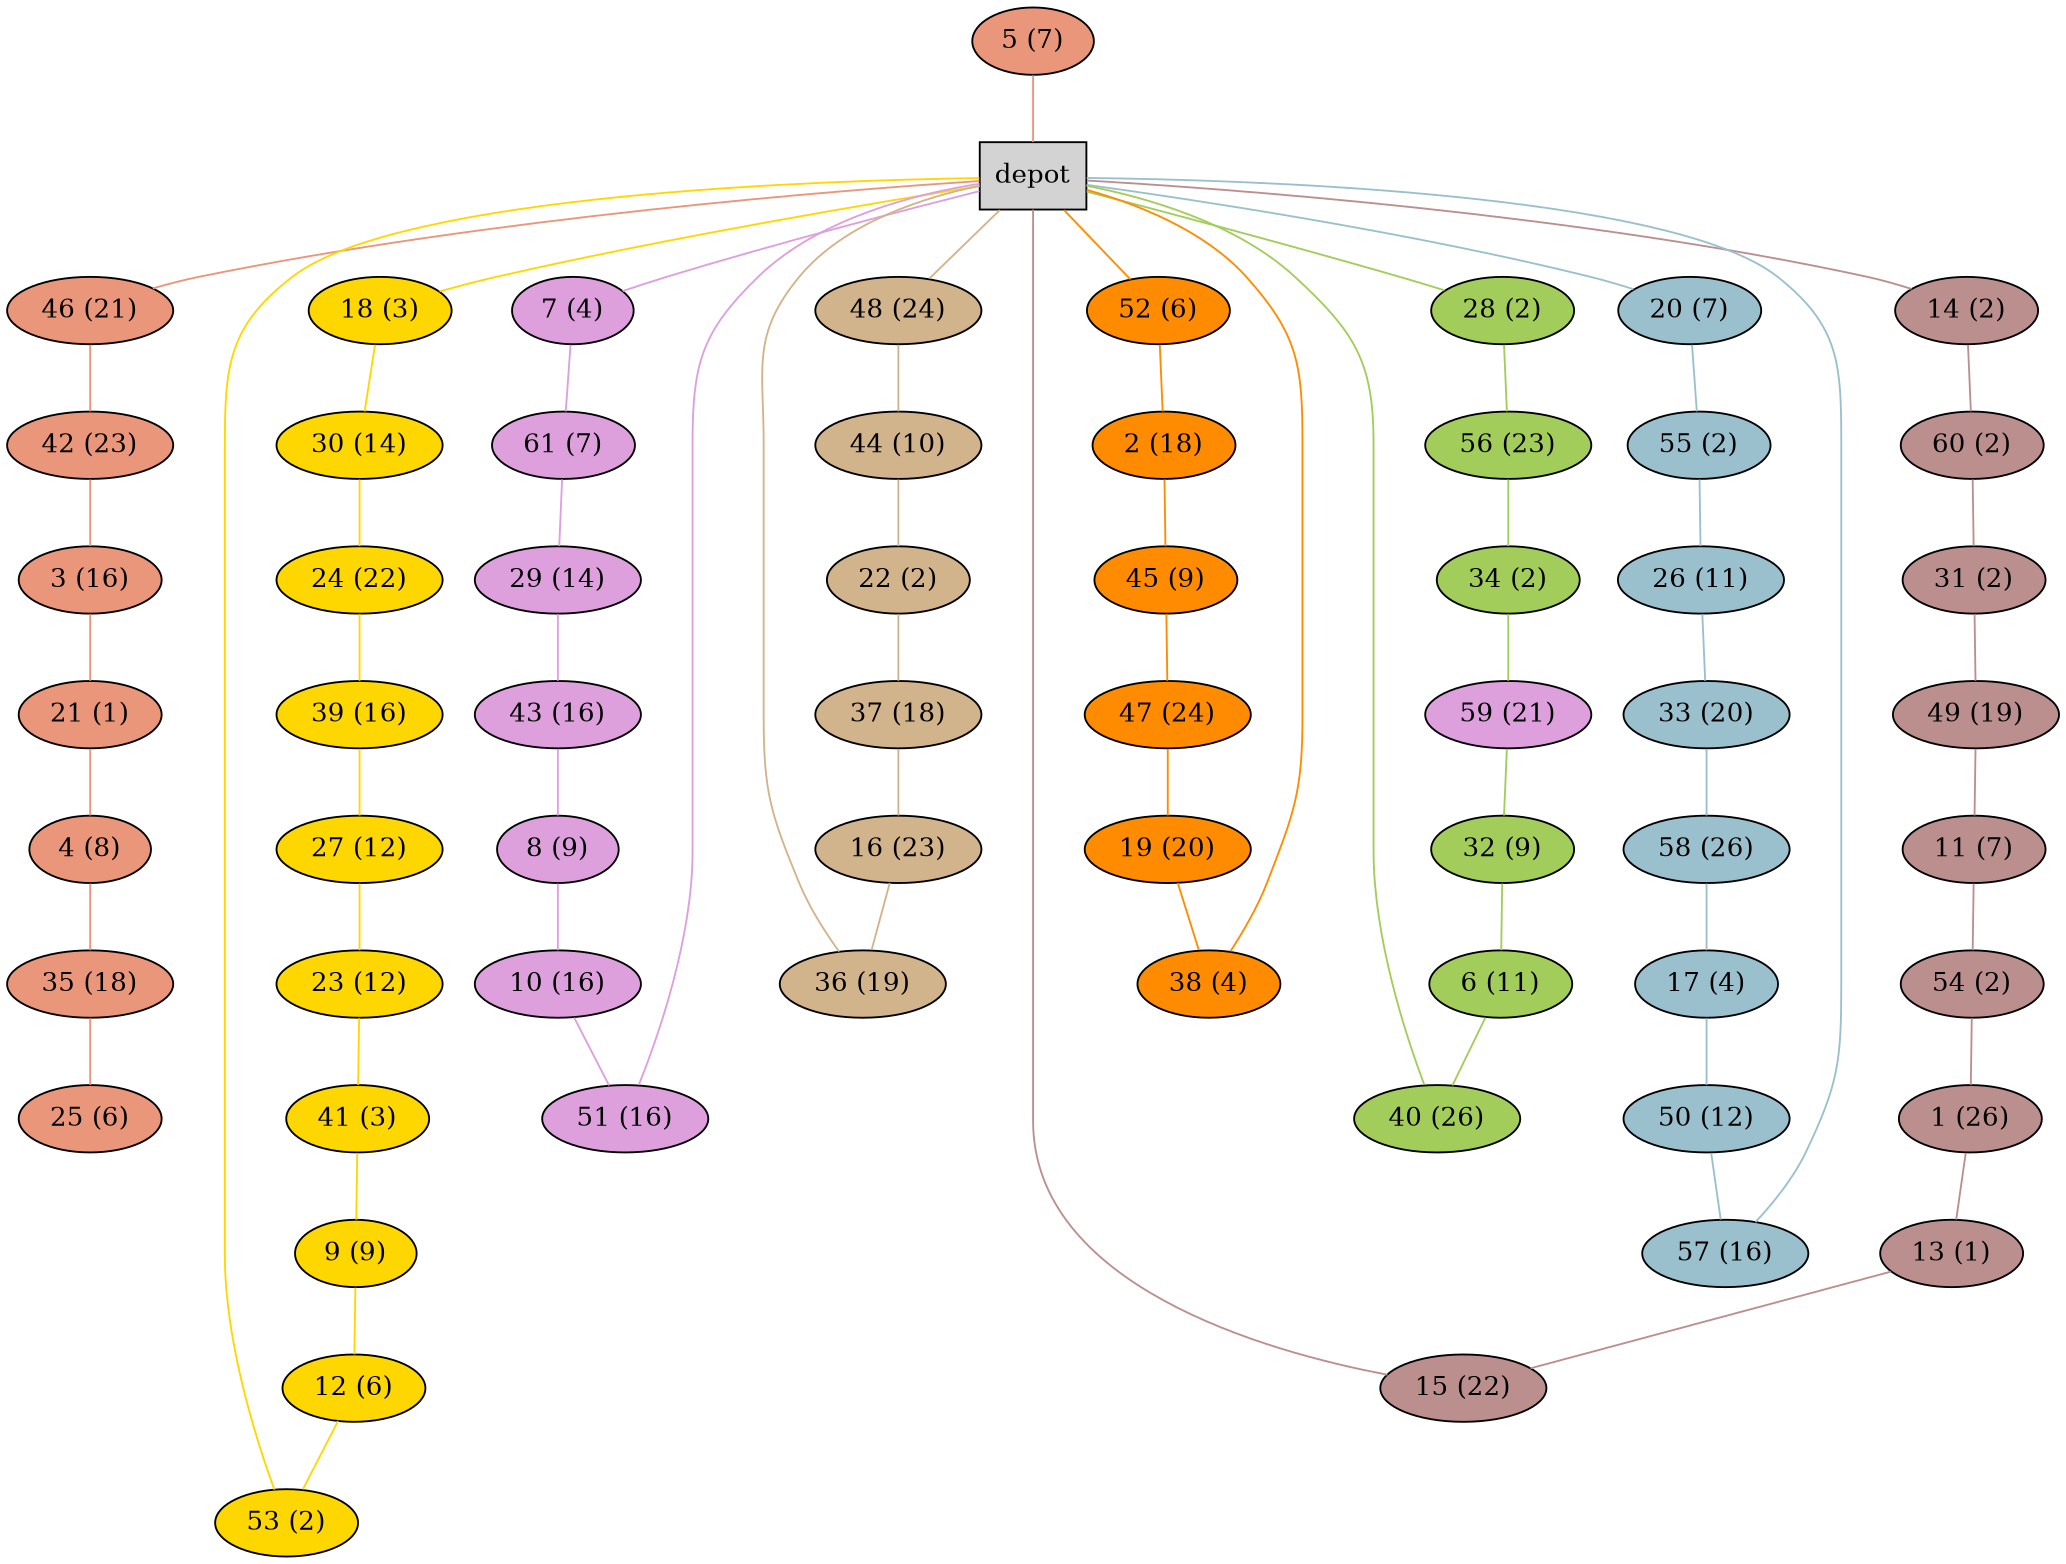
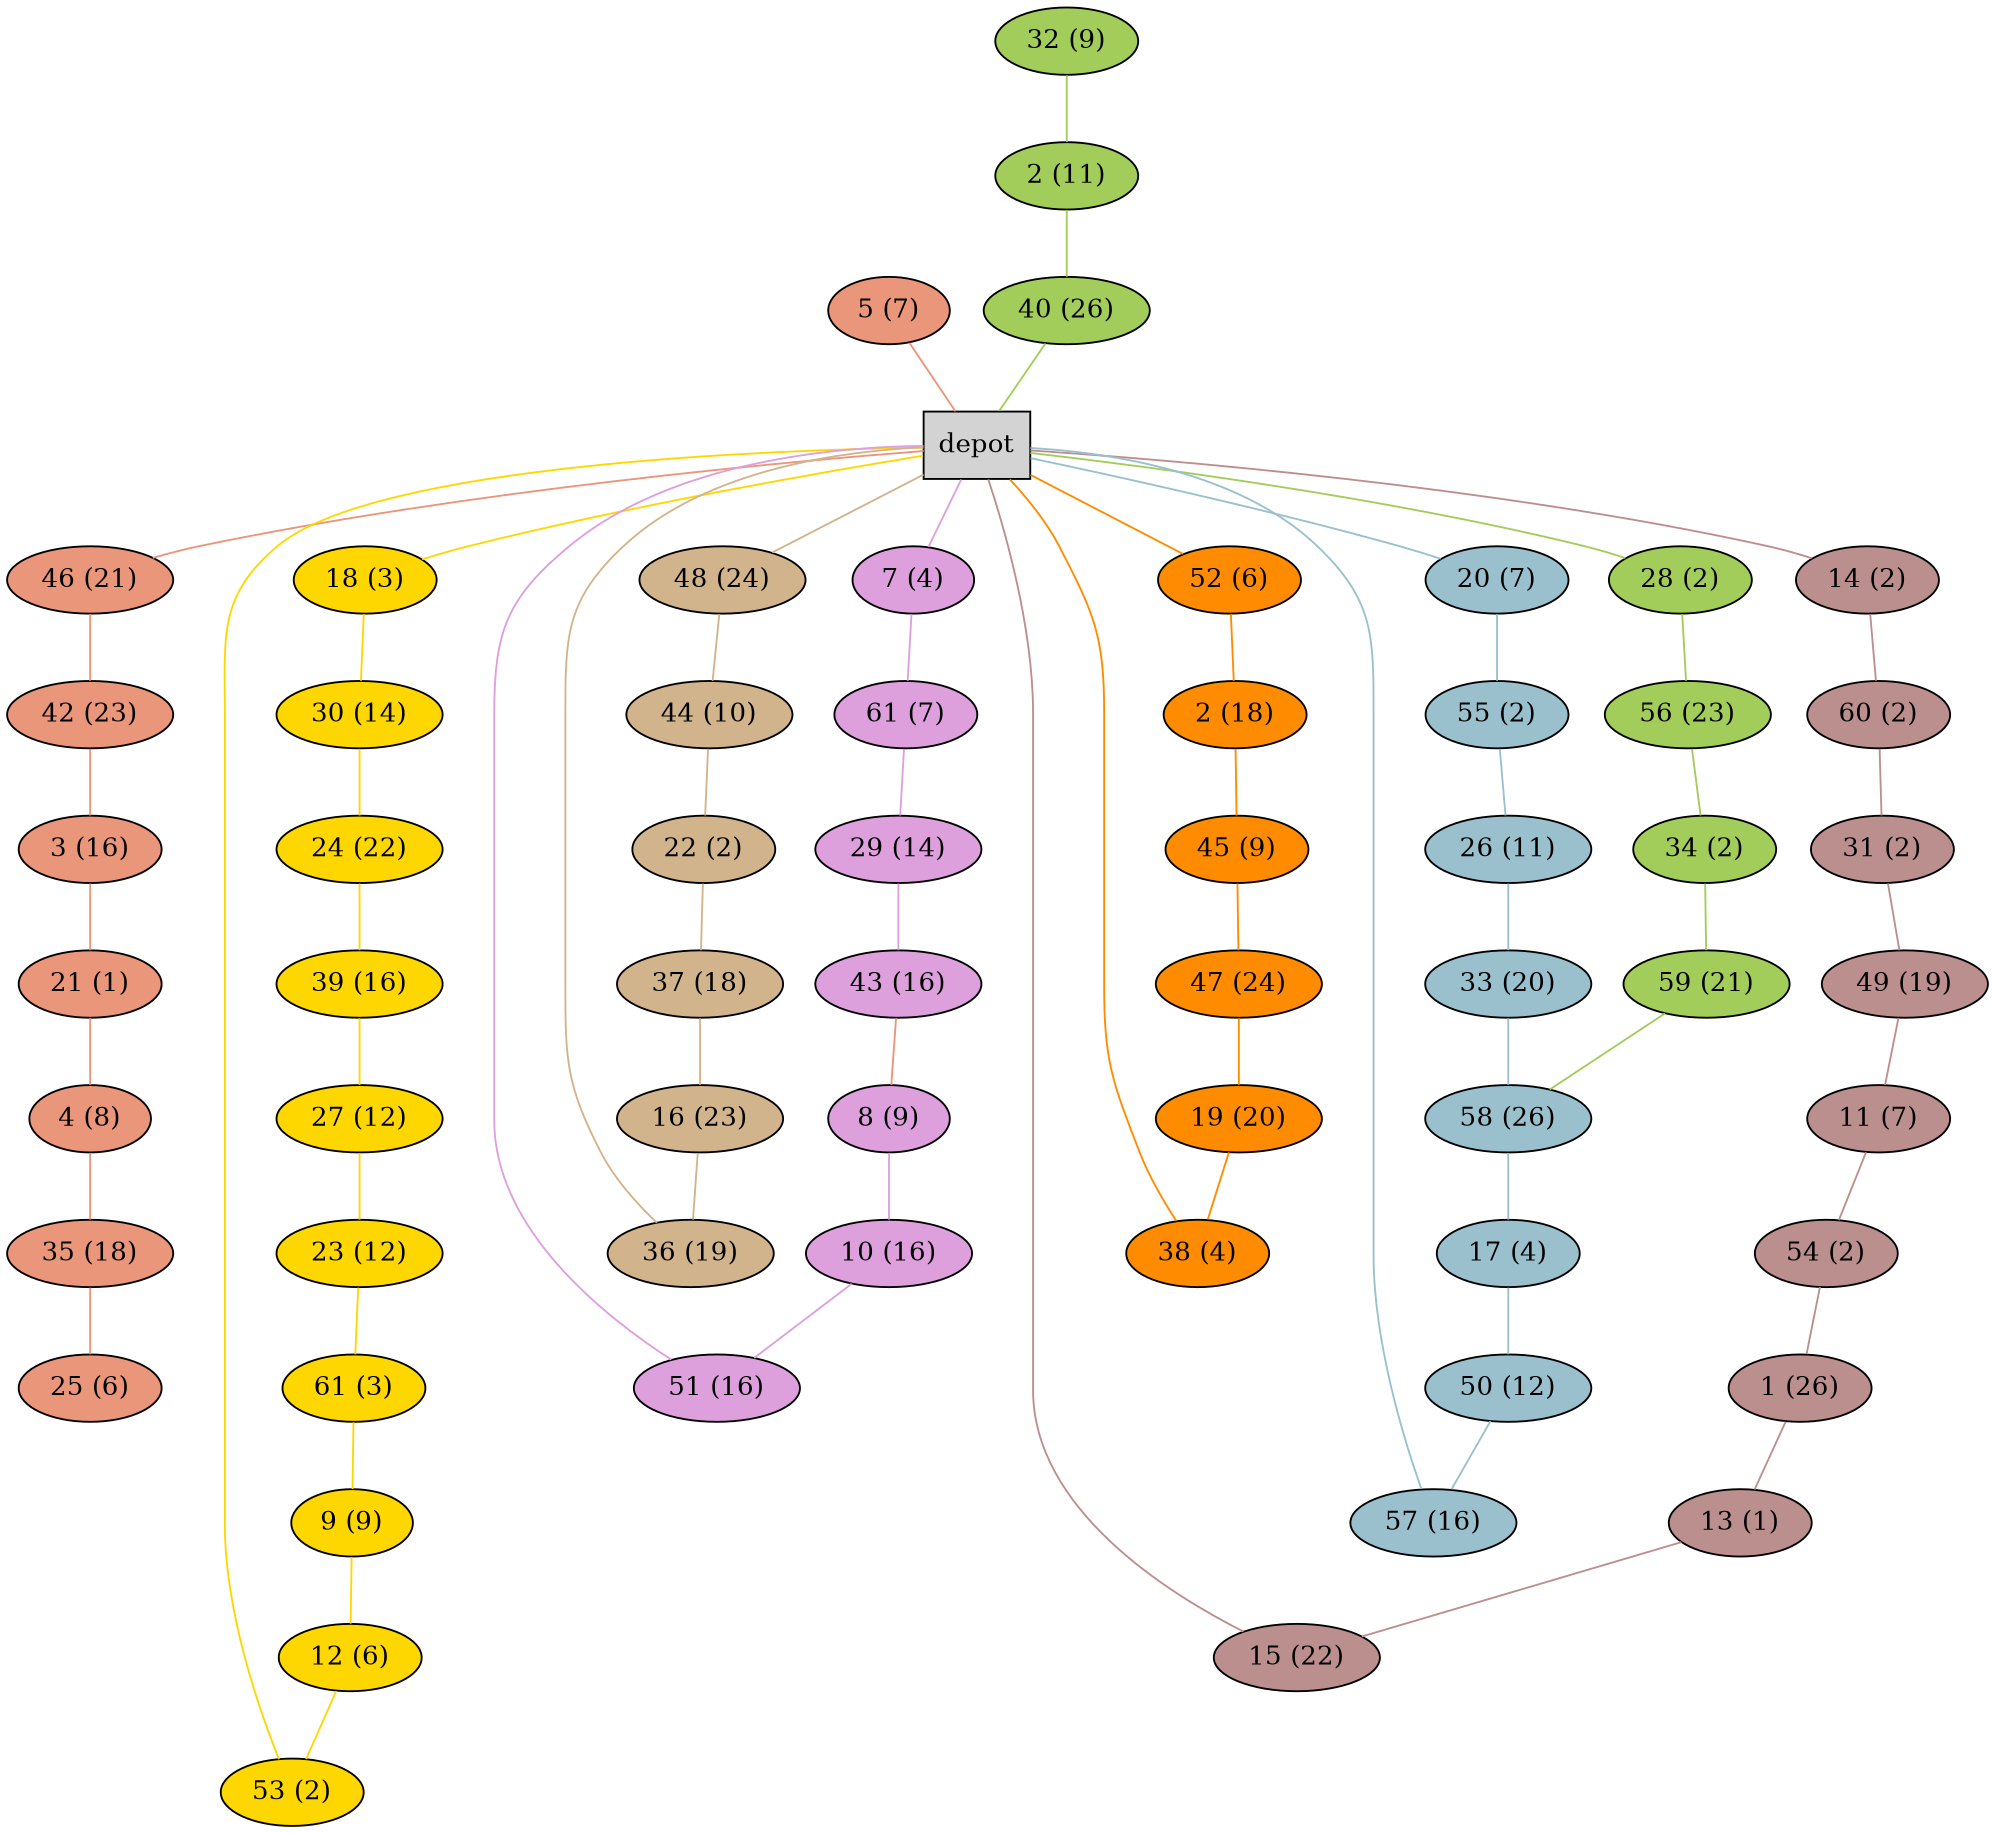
(1508, 715) -> (1707, 984)
(558, 782) -> (894, 1052)
(1505, 782) -> (1607, 1051)
(1501, 984) -> (1067, 176)
(358, 1119) -> (354, 1388)
